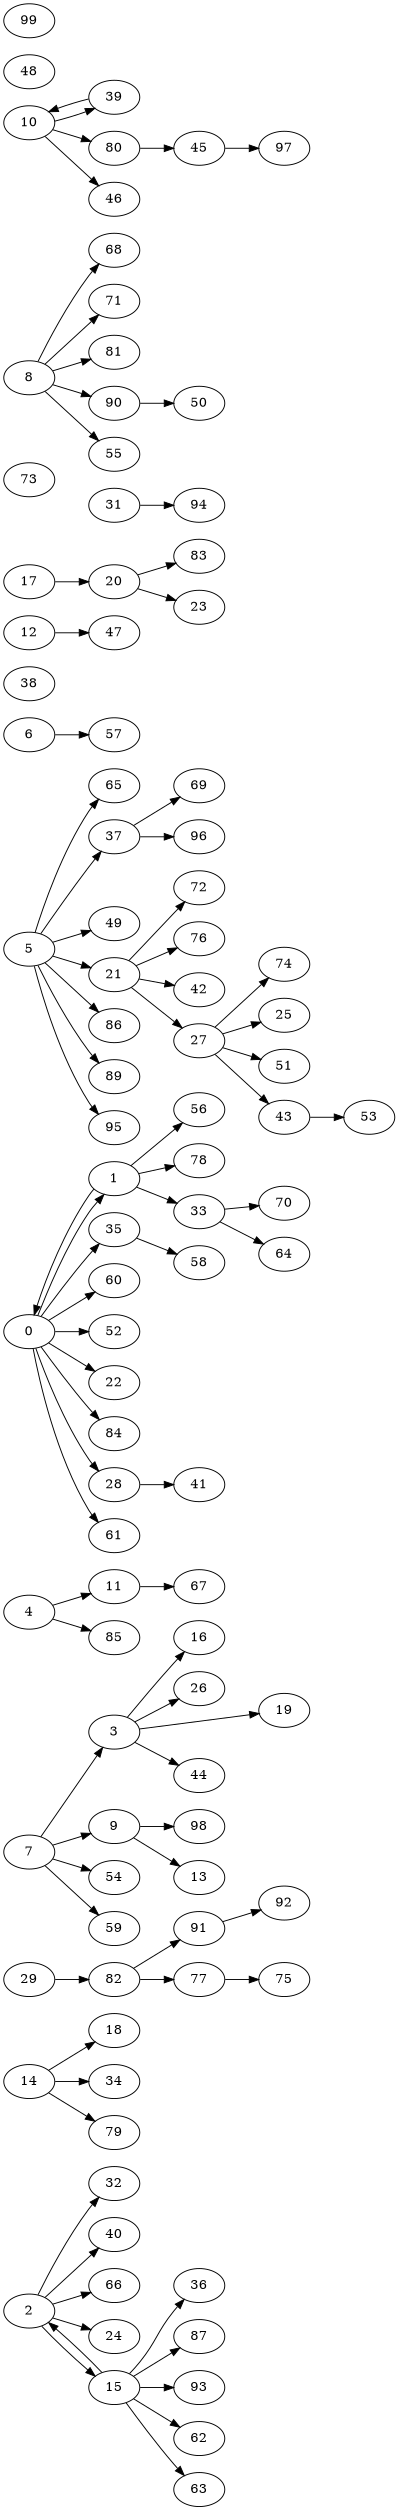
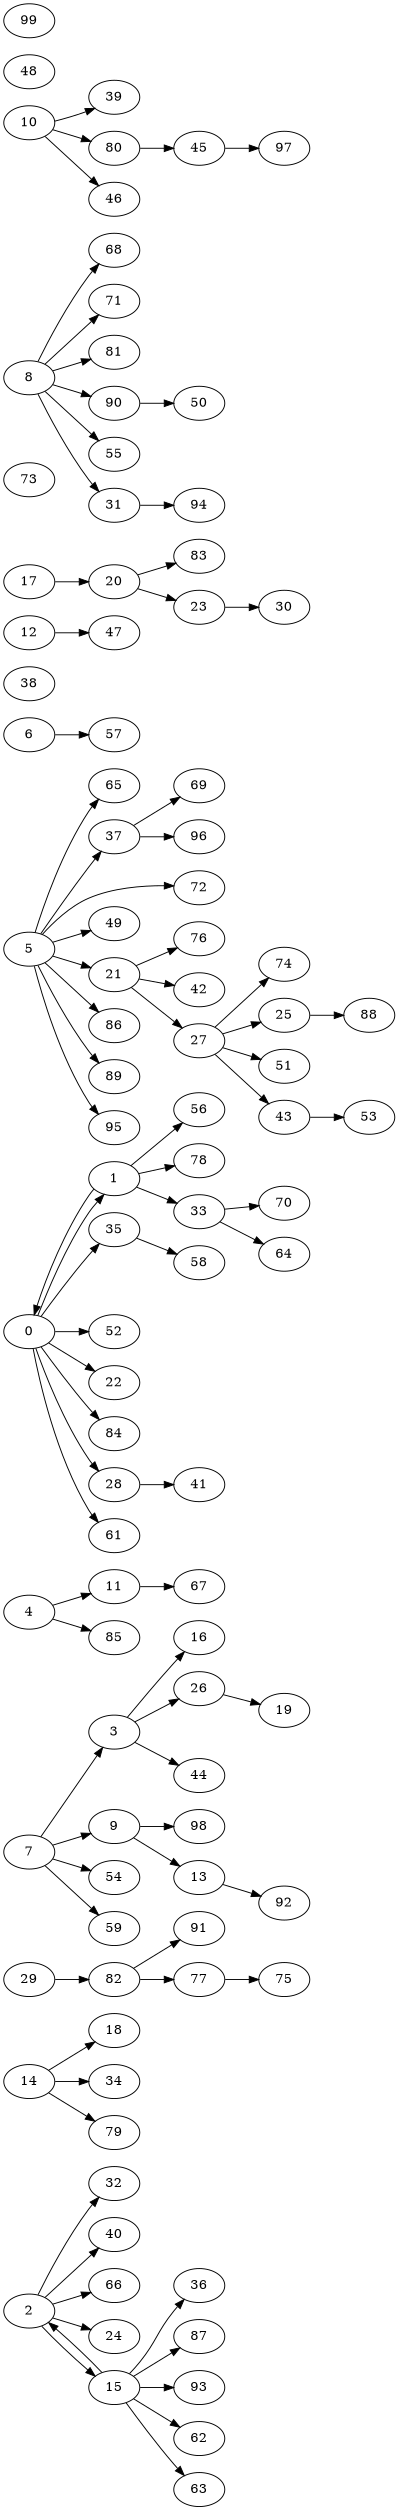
(73, 103) -> none
none -> (63, 441)
none -> (284, 607)
(154, 935) -> (97, 895)
none -> (369, 1015)
(114, 1281) -> none
(195, 1722) -> (237, 1698)
(237, 1917) -> (237, 1889)
